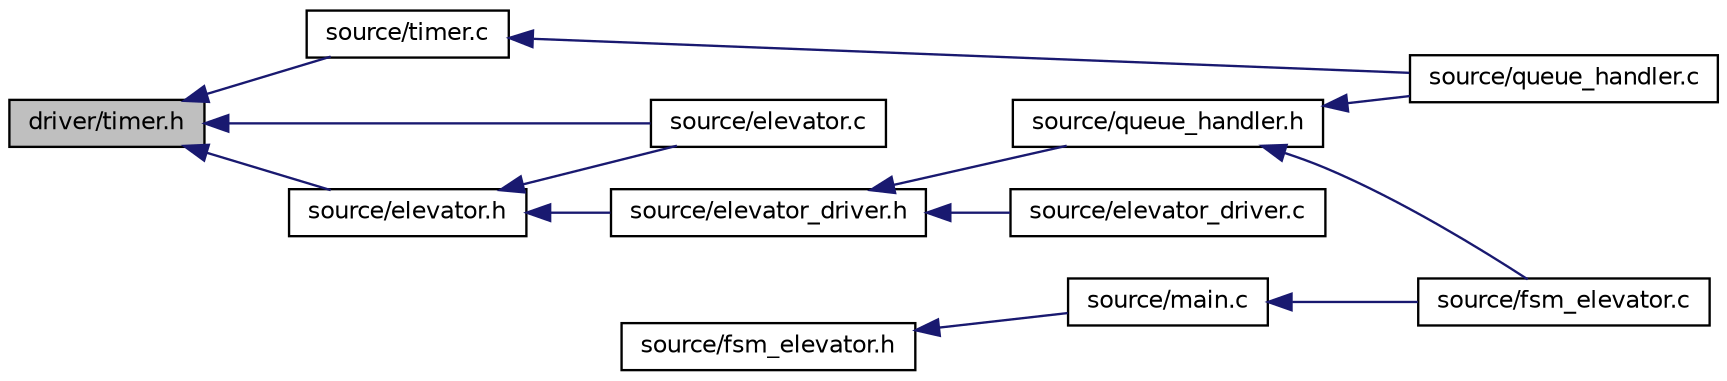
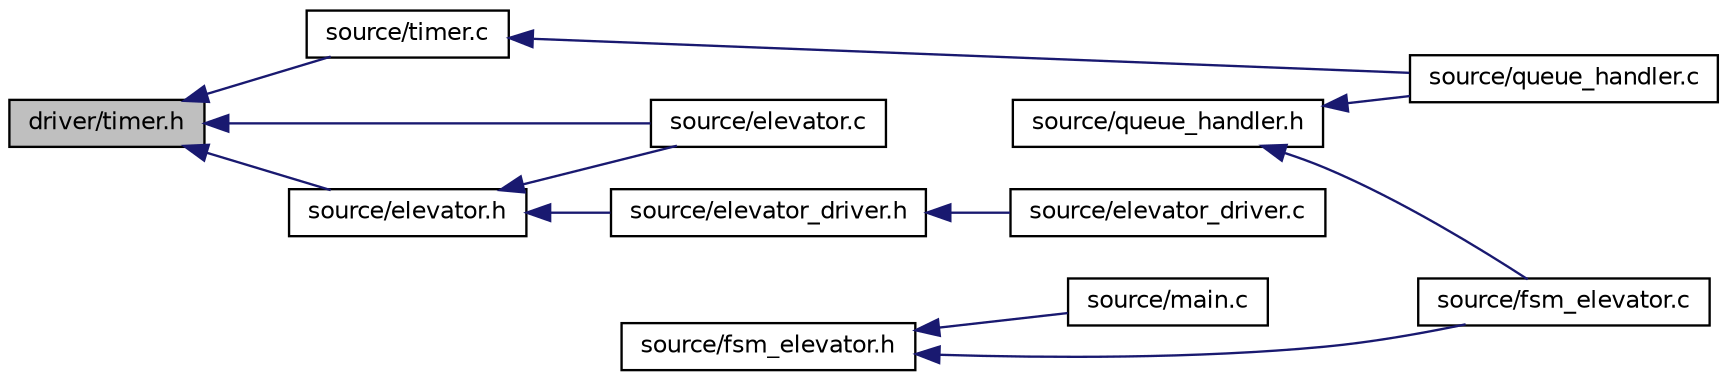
(980, 165) -> none
(1355, 302) -> (1204, 354)
